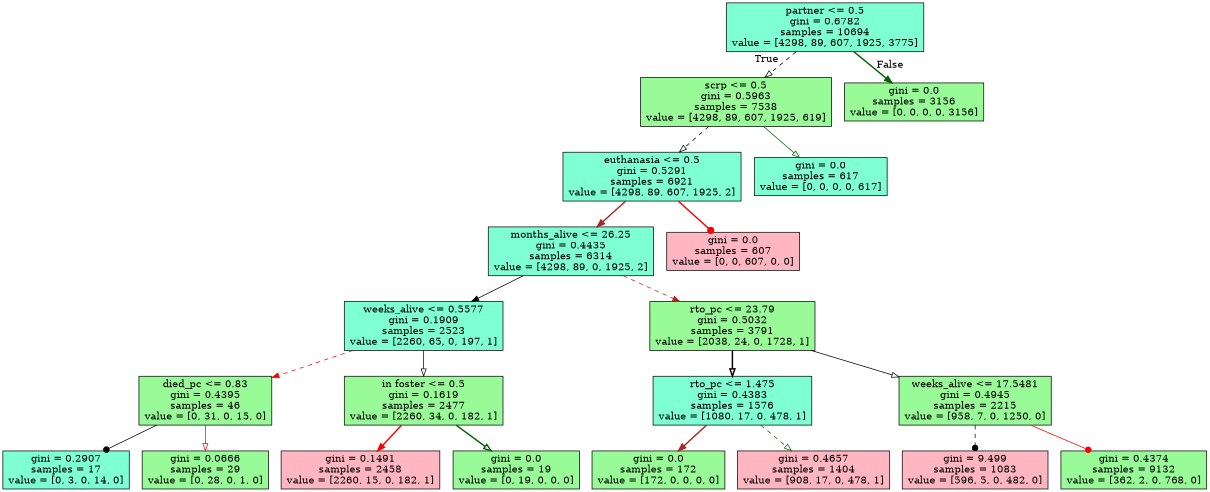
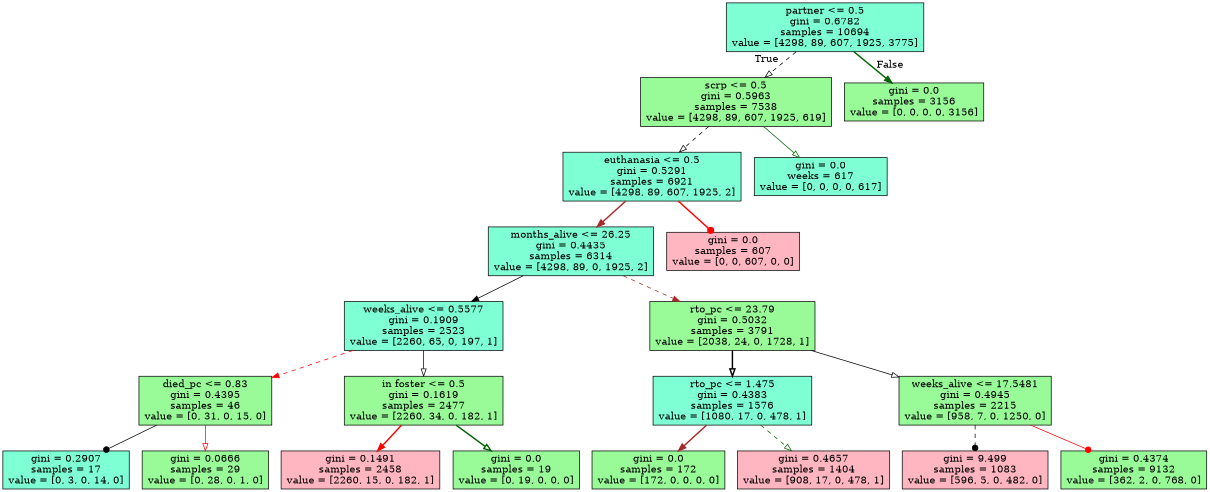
(821, 177) -> (821, 177)
